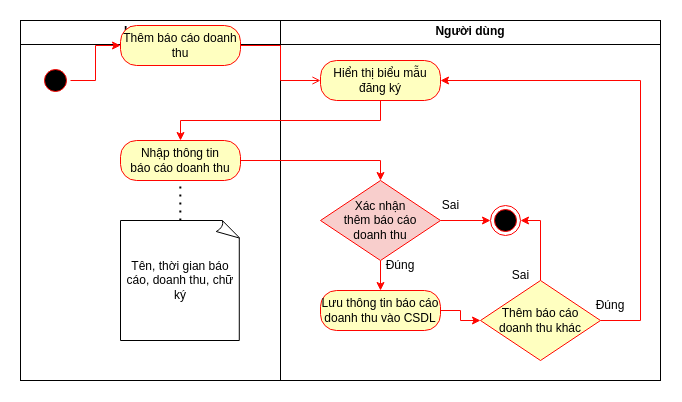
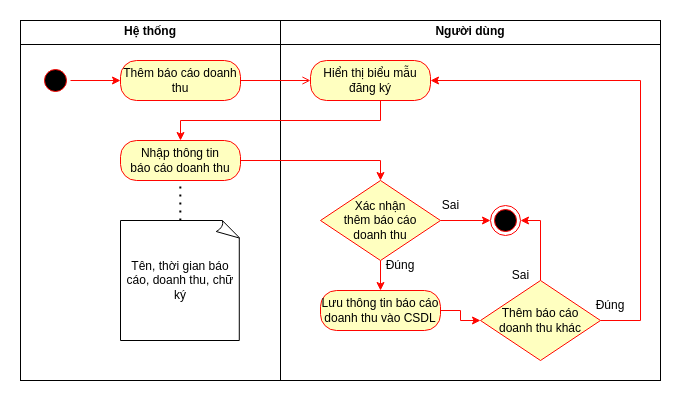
(181, 46) -> (181, 81)
(381, 81) -> (371, 81)
(381, 221) -> (381, 221)
